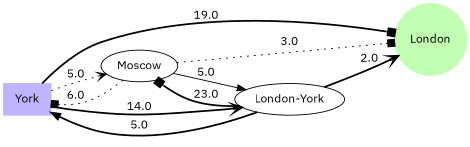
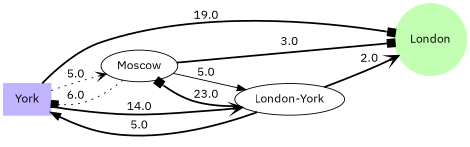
(281, 53) -> (281, 53)
